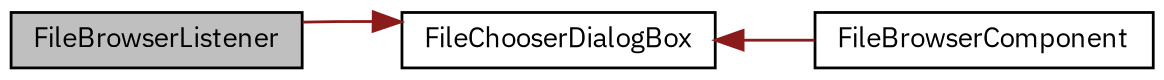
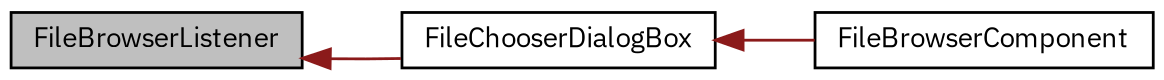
(337, 22) -> (366, 59)
